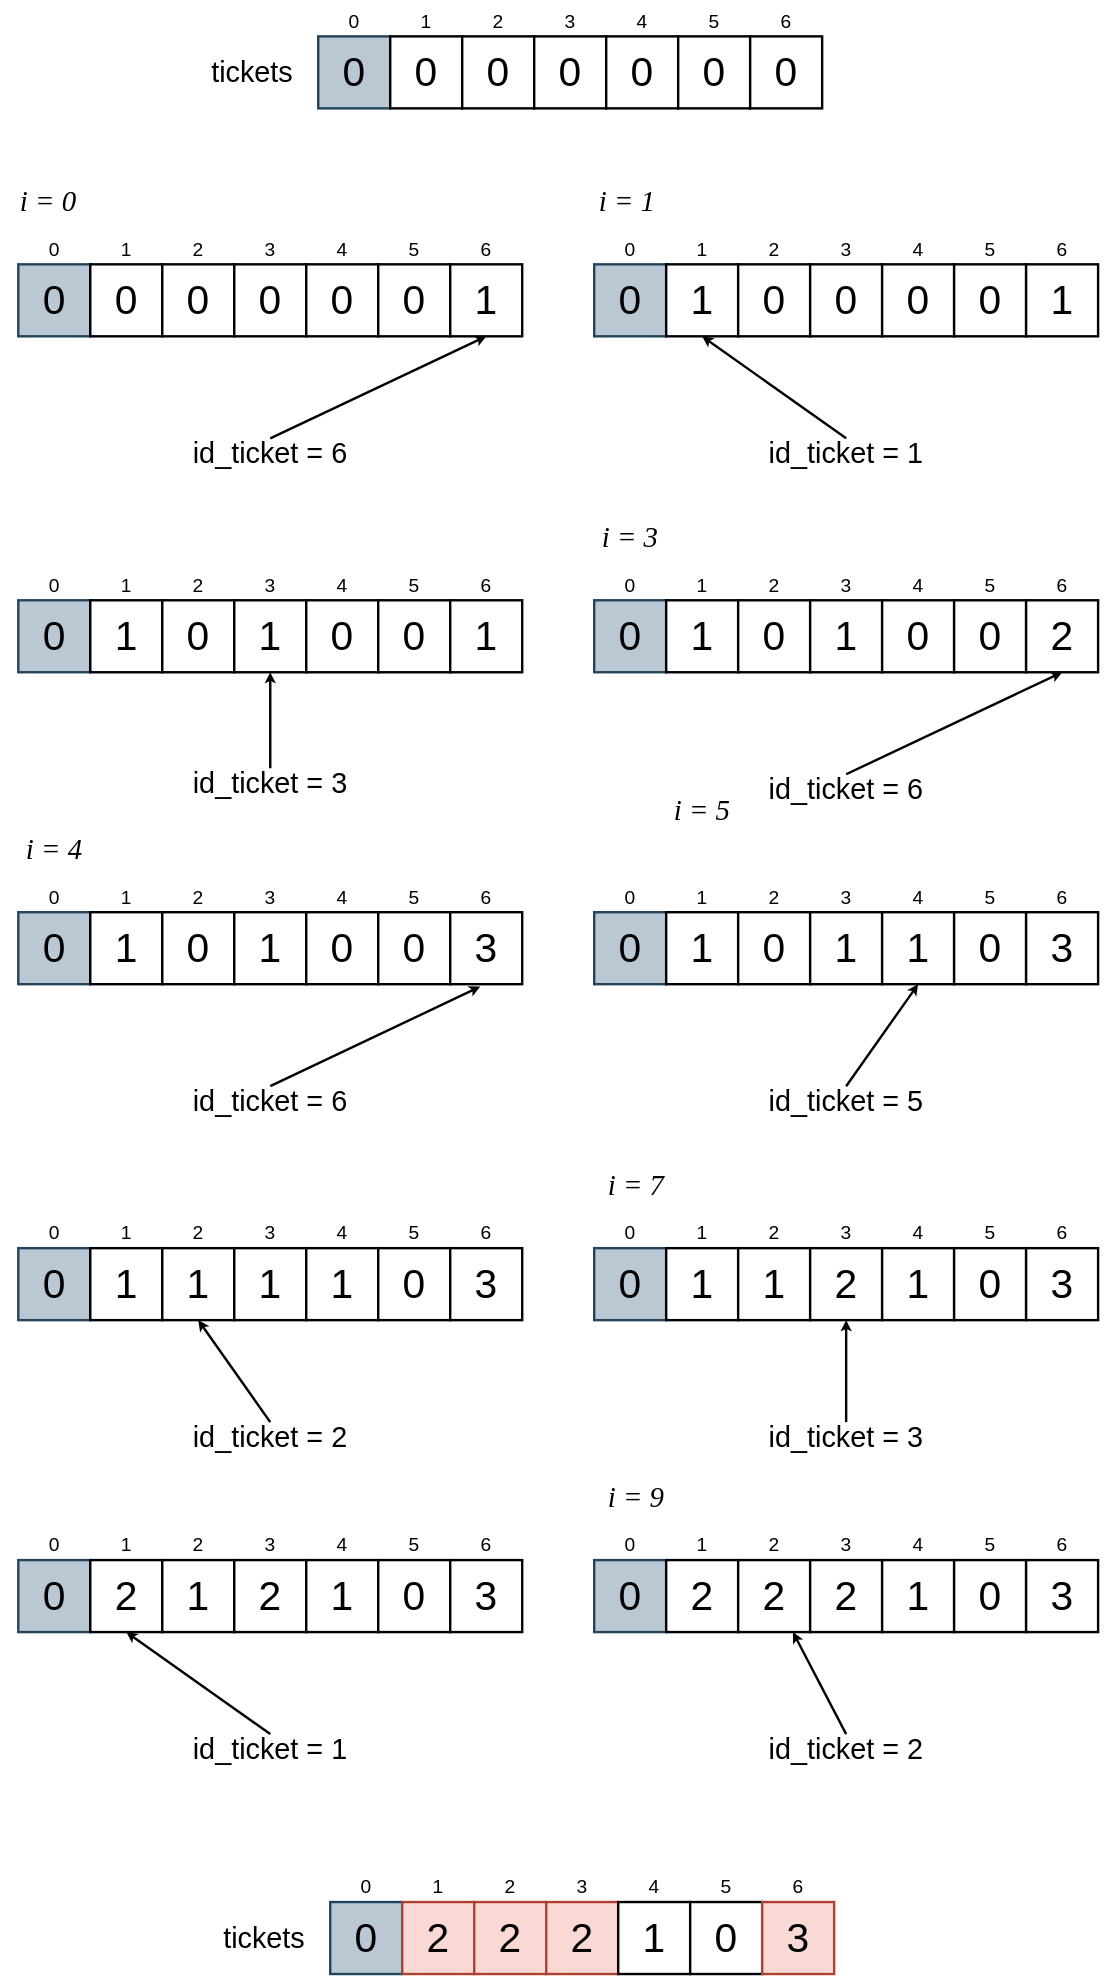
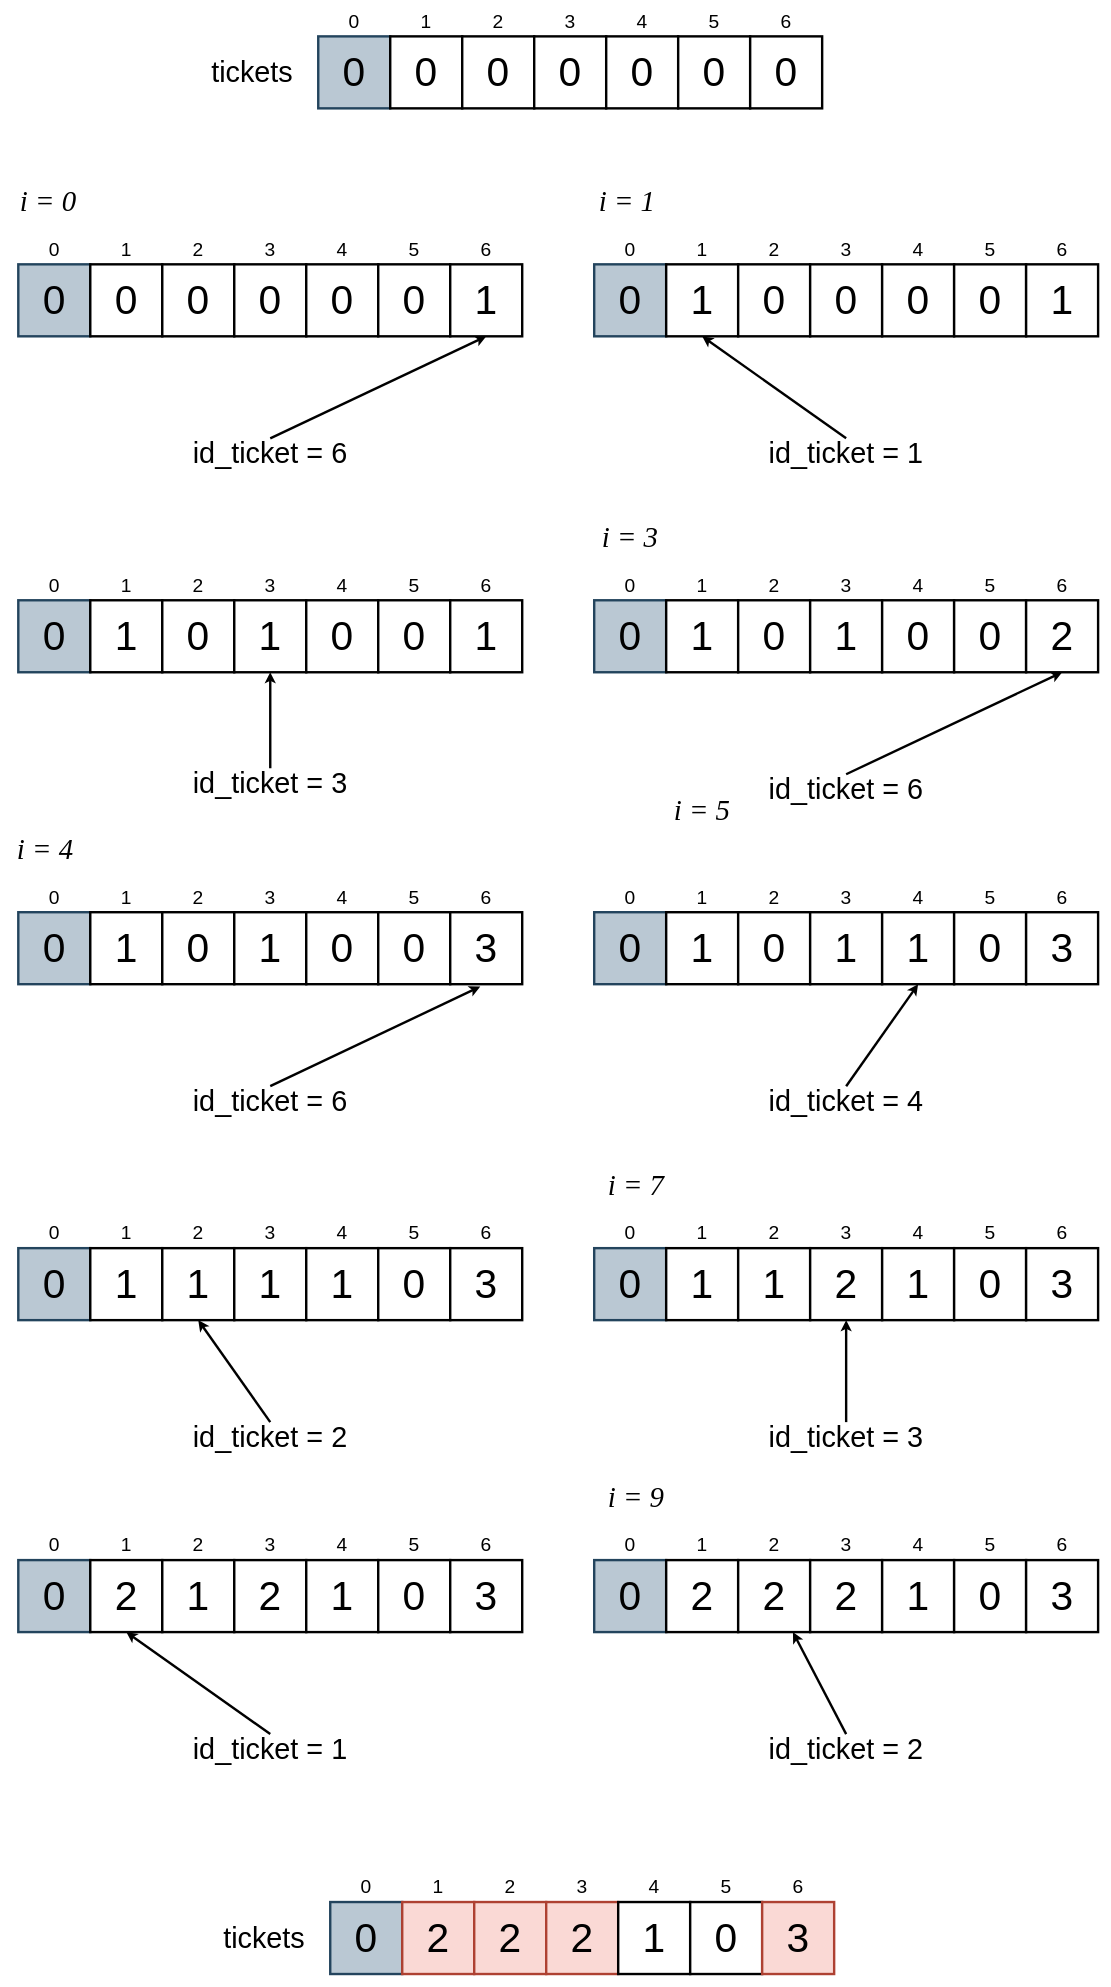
(54, 849) -> (45, 849)
(846, 1101) -> (846, 1101)
